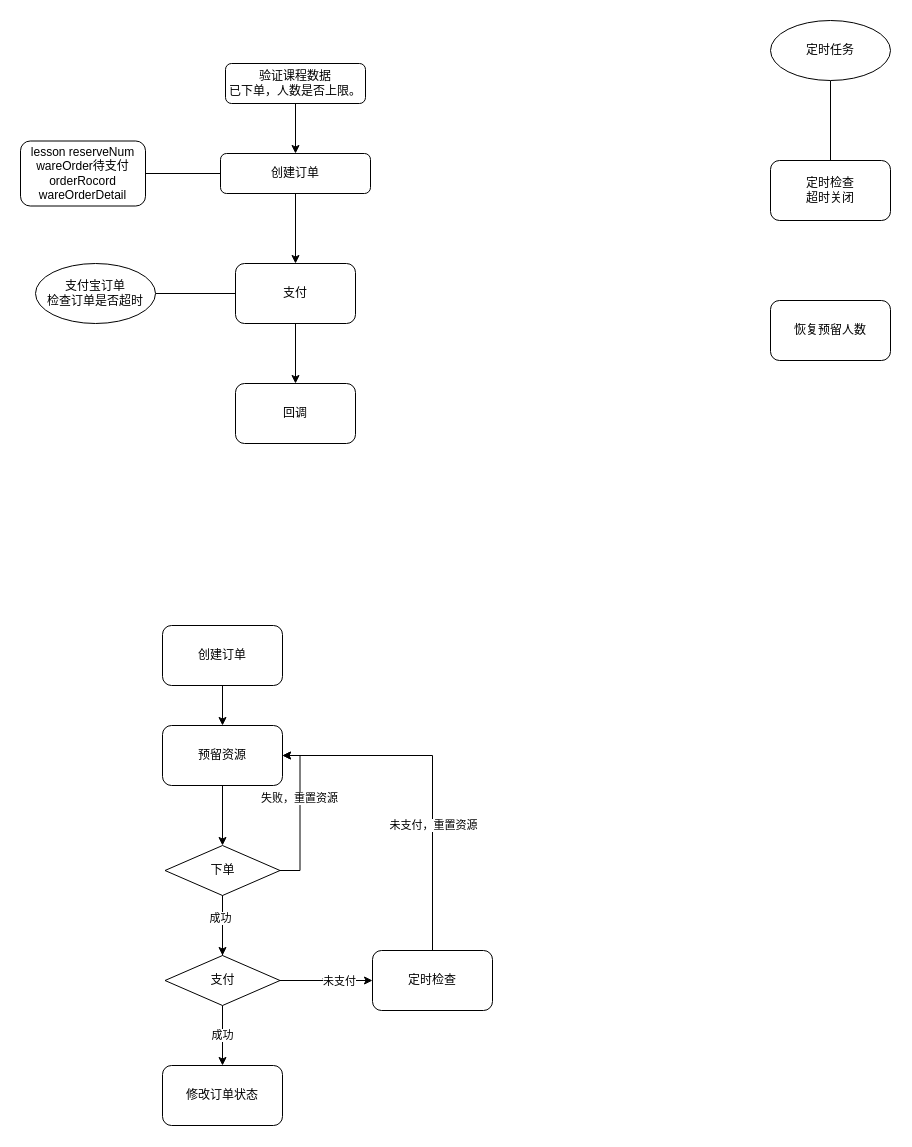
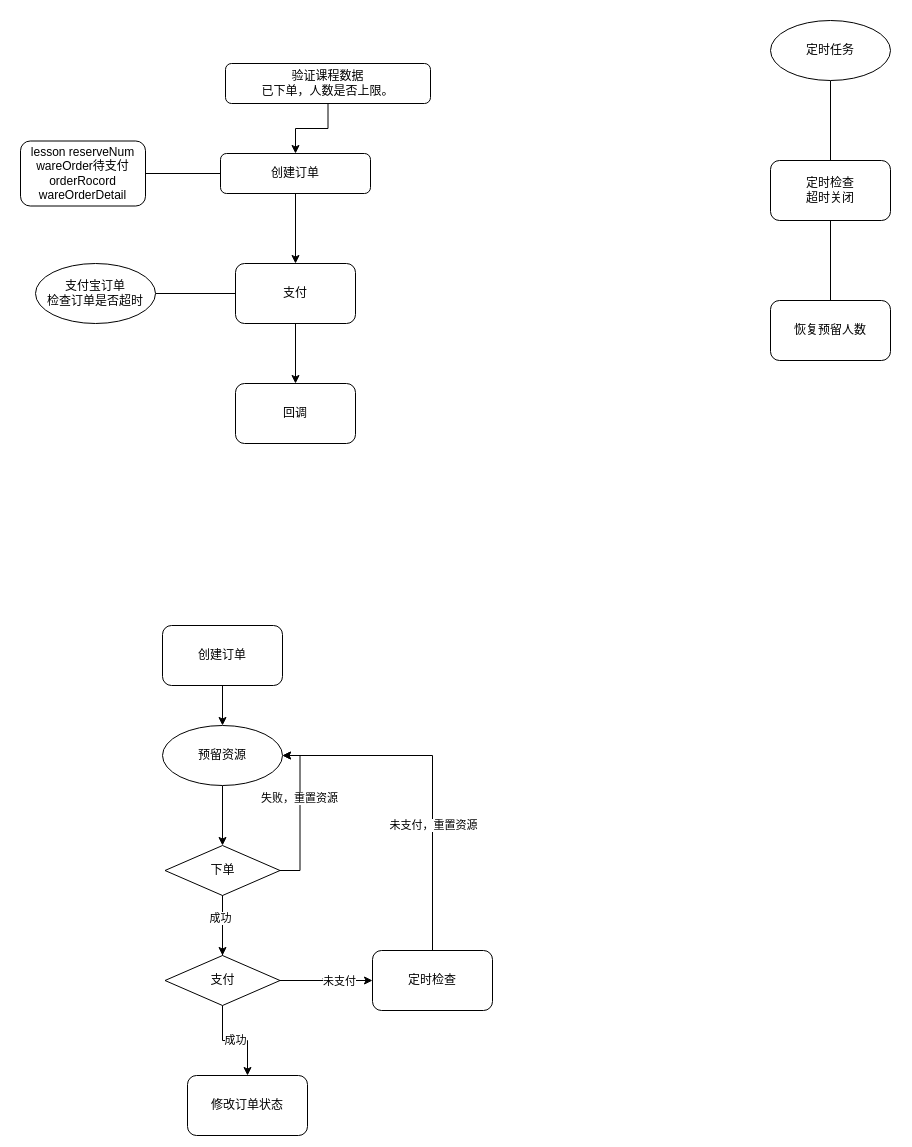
(296, 84) -> (328, 84)
none -> (831, 261)
(223, 756) -> (223, 756)
(223, 1096) -> (248, 1106)
